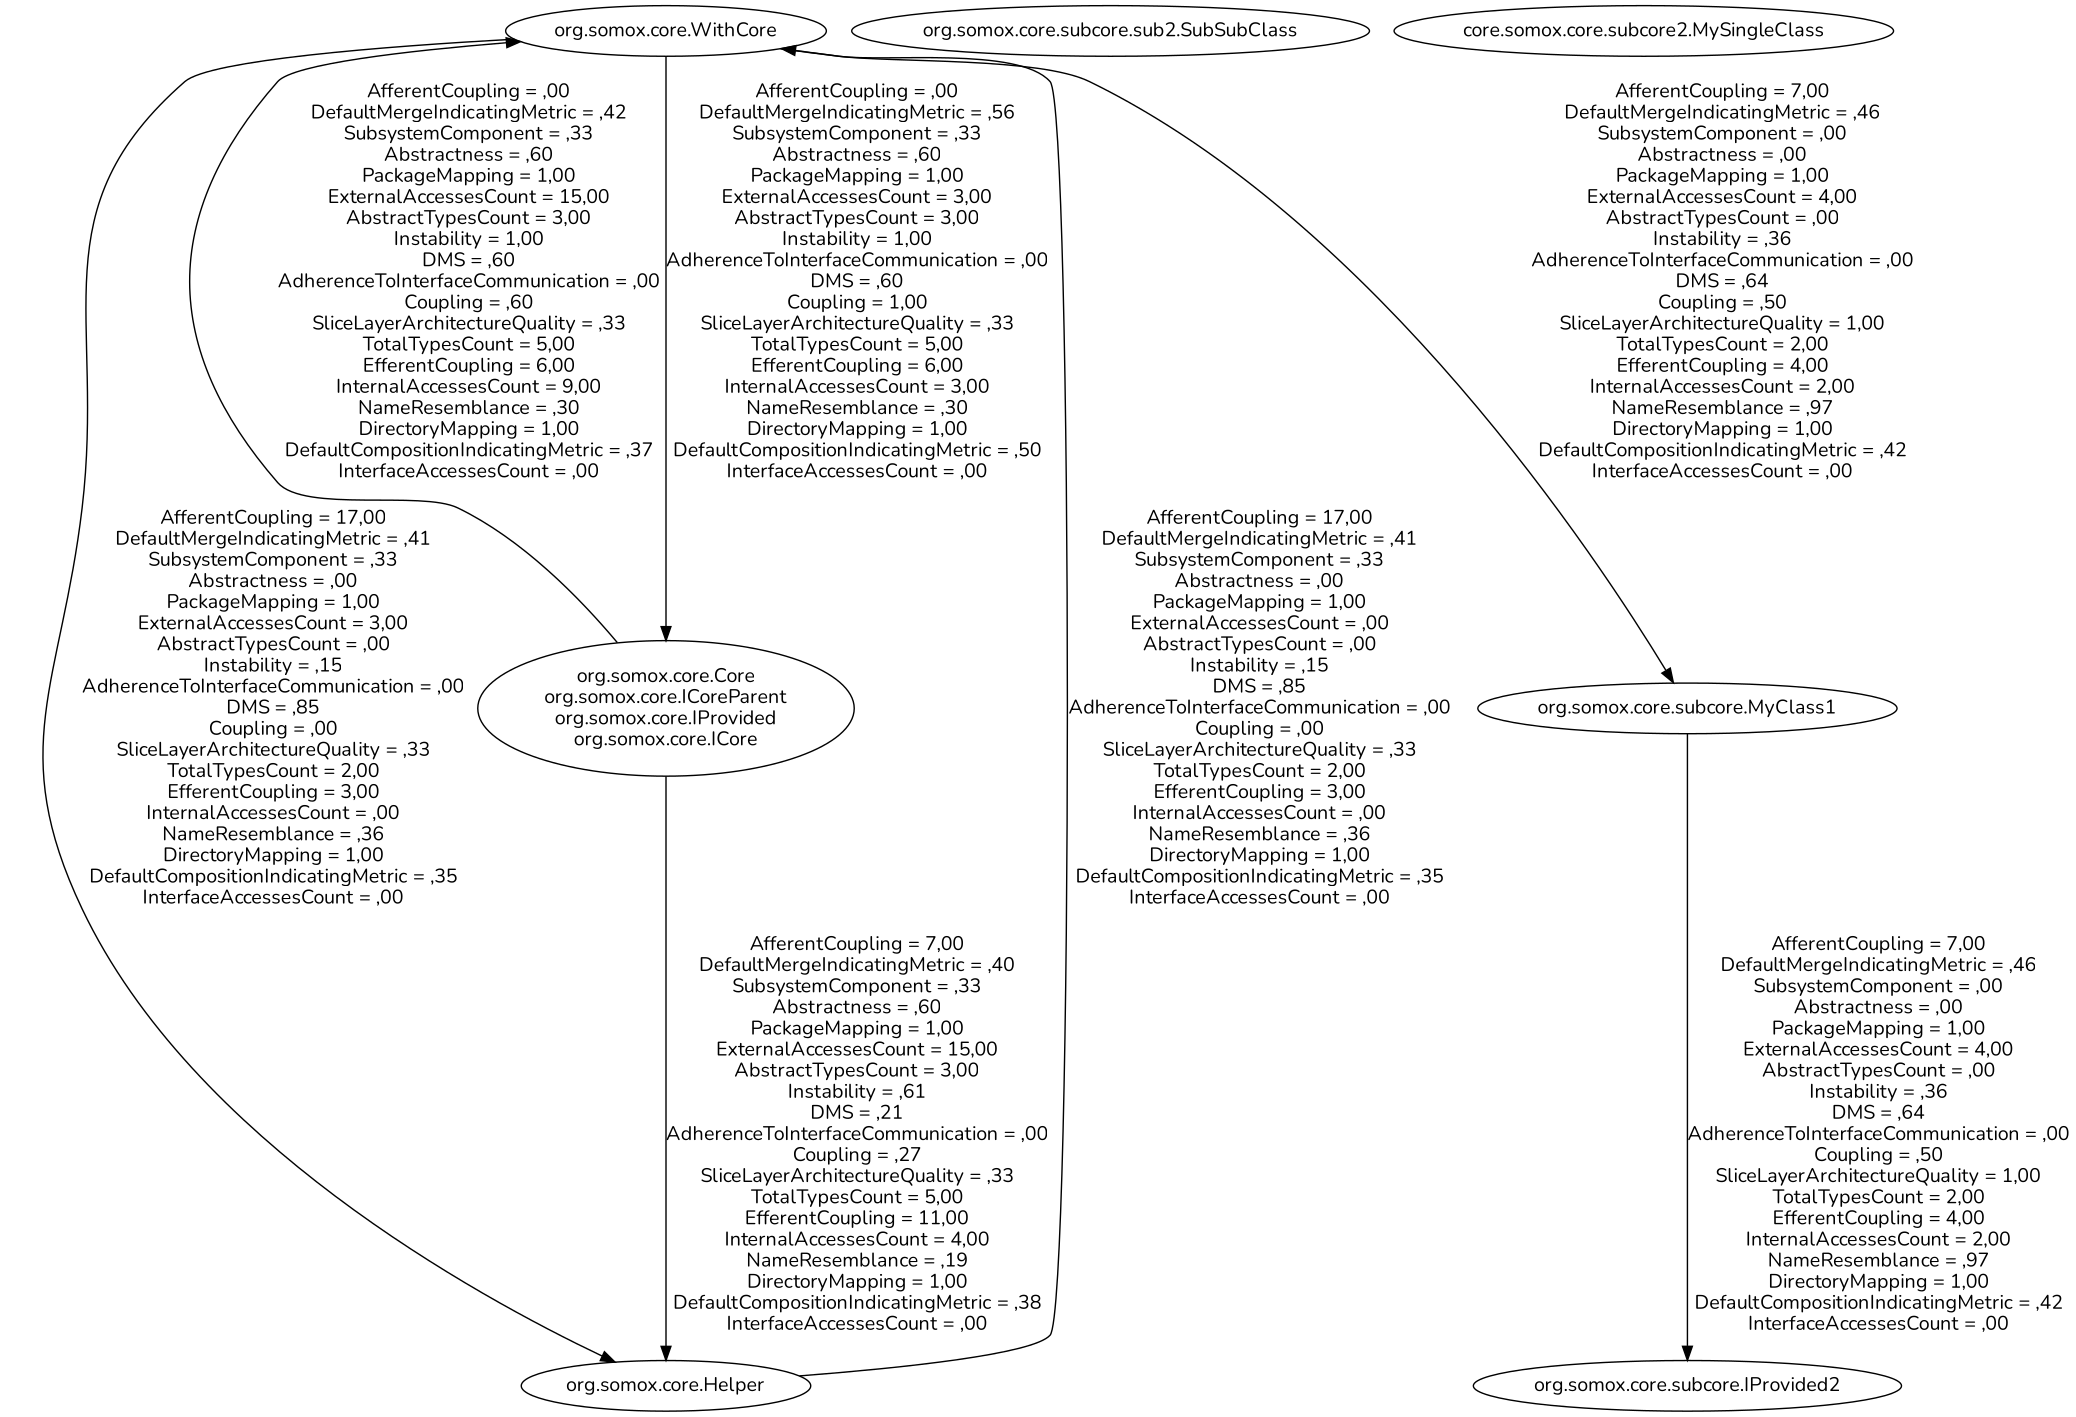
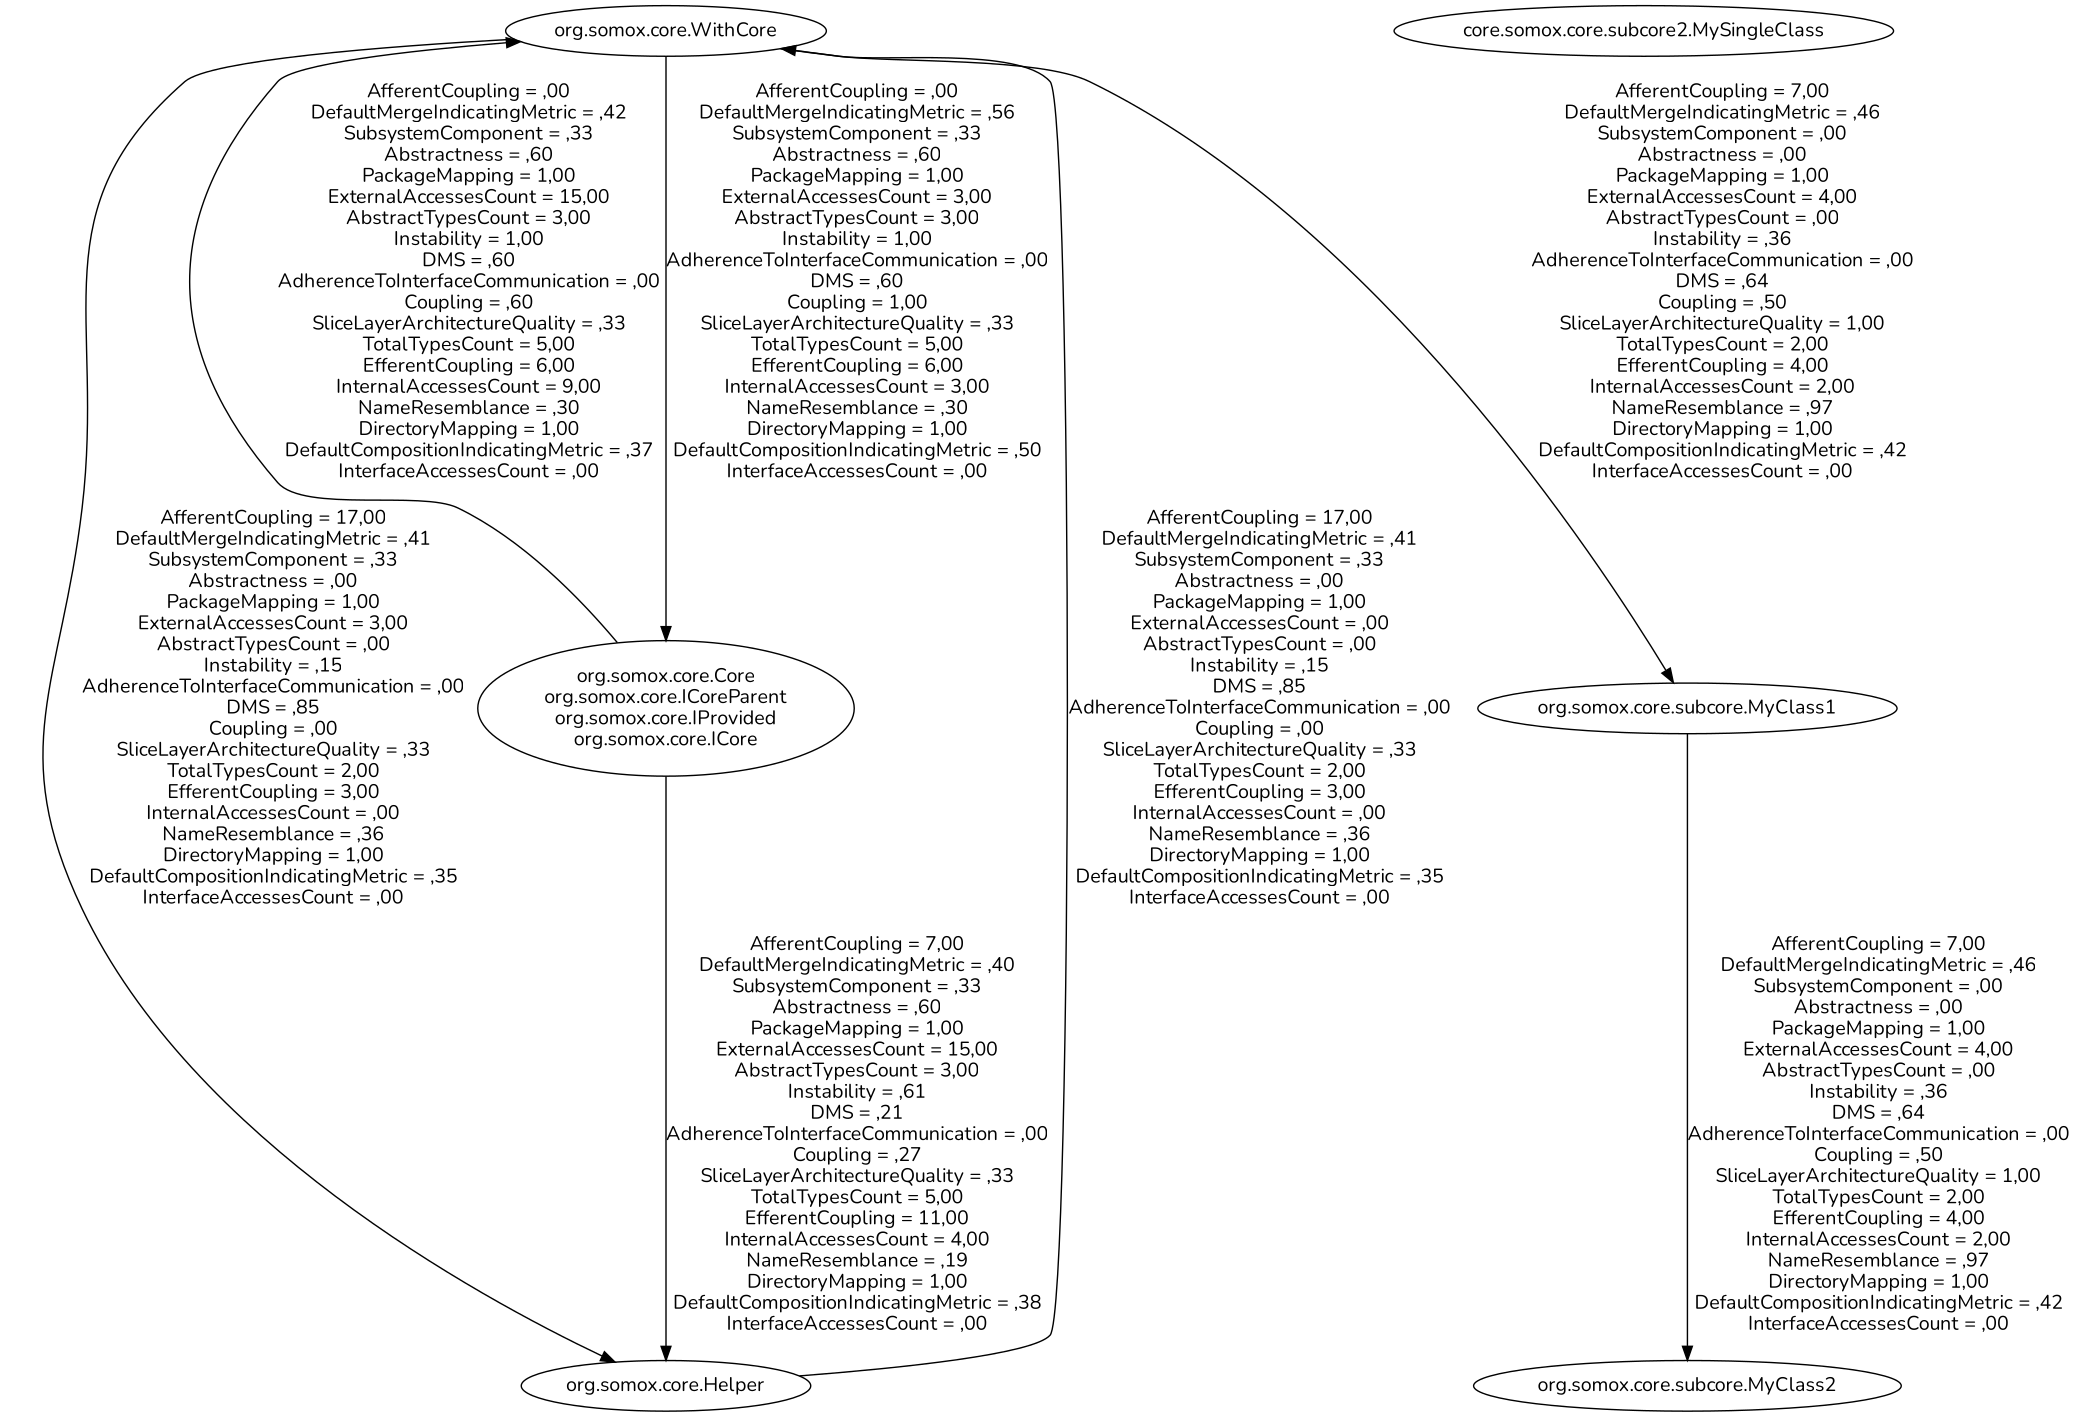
(1111, 31) -> none
(1687, 1386) -> (1687, 1386)
